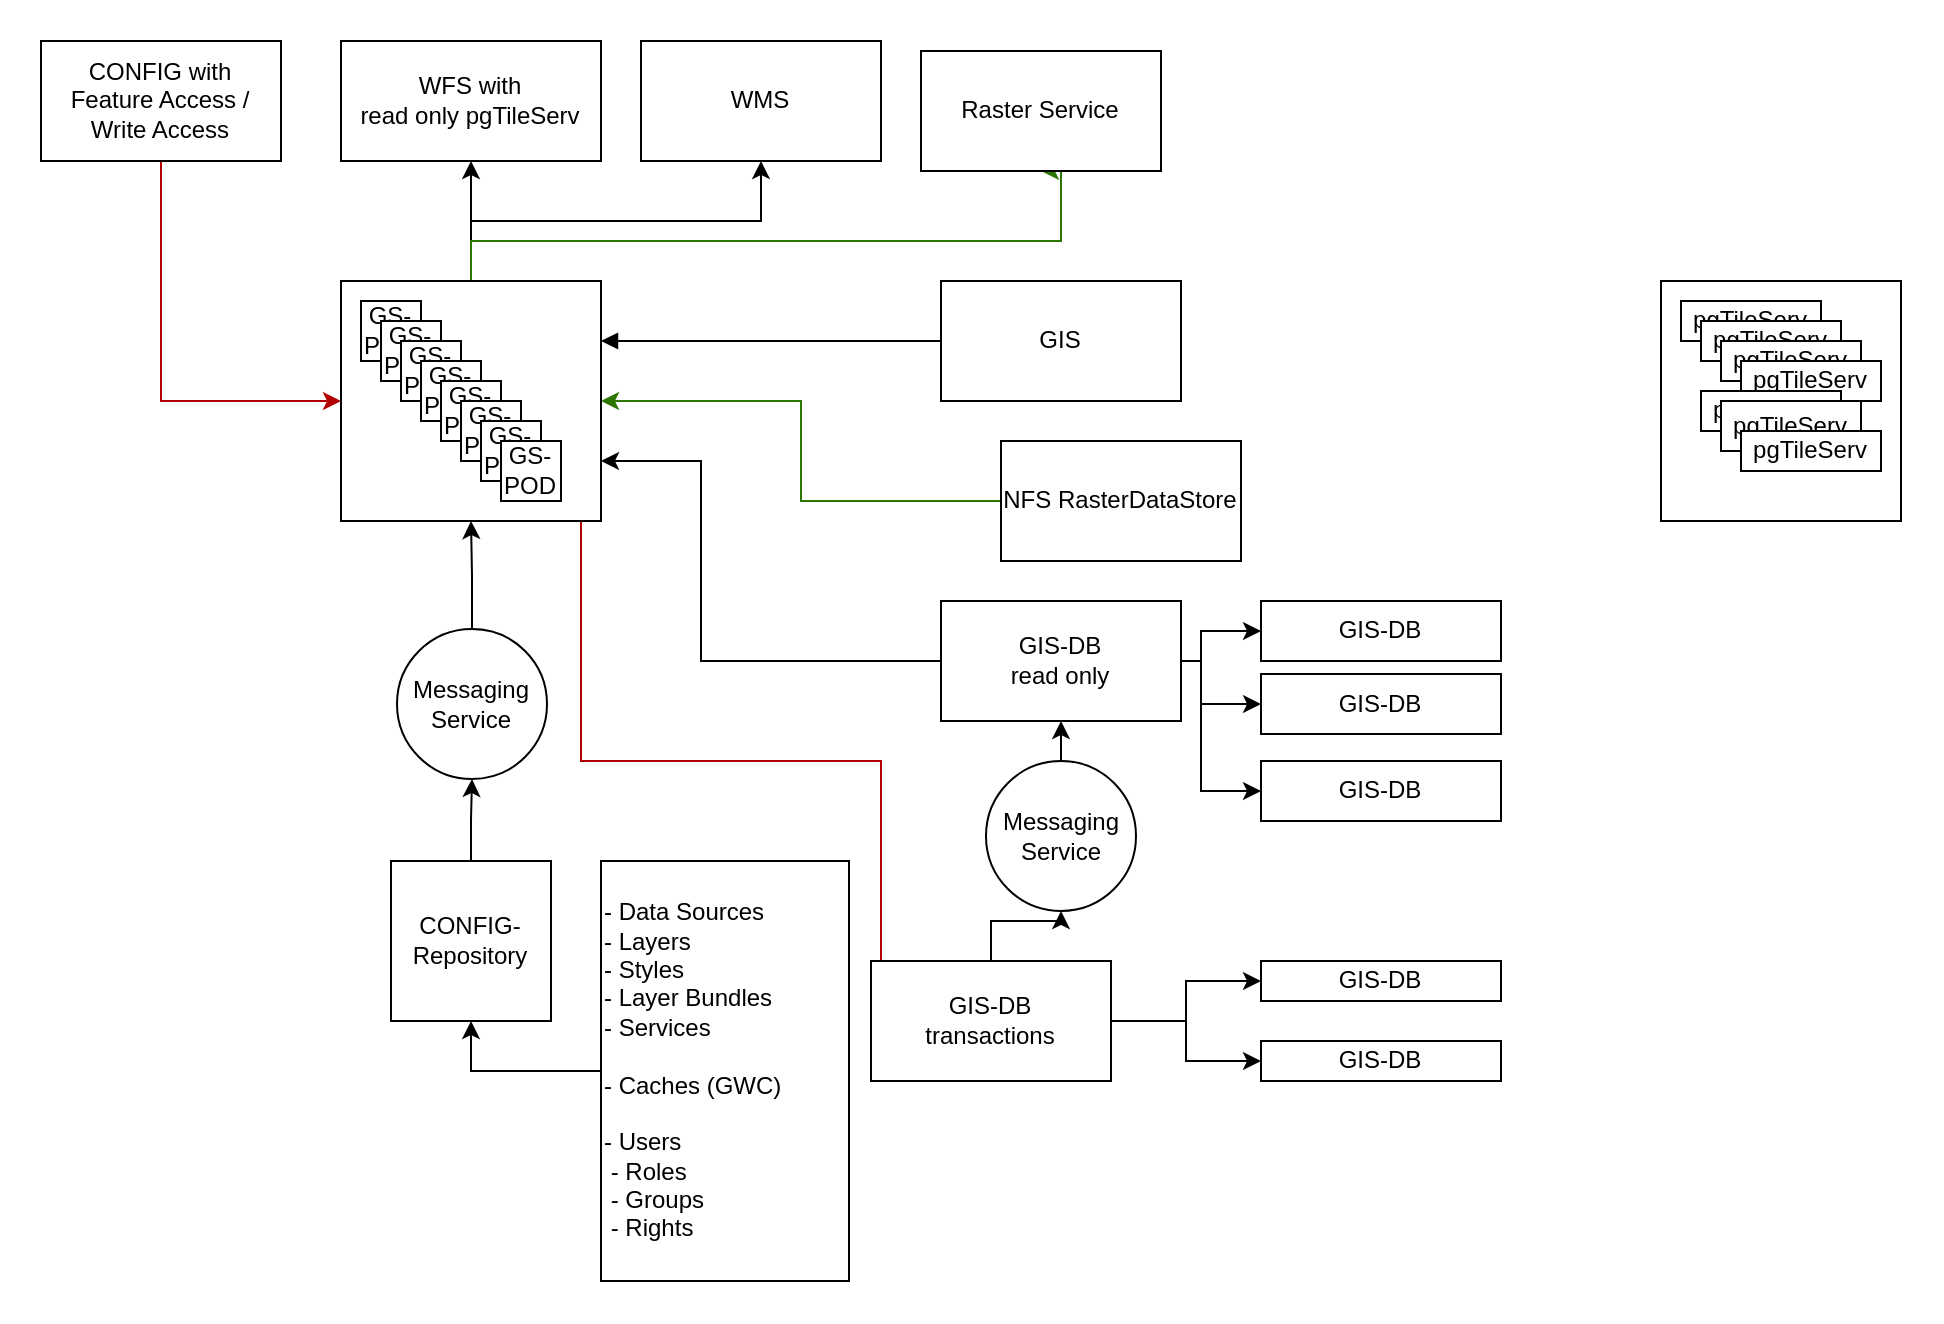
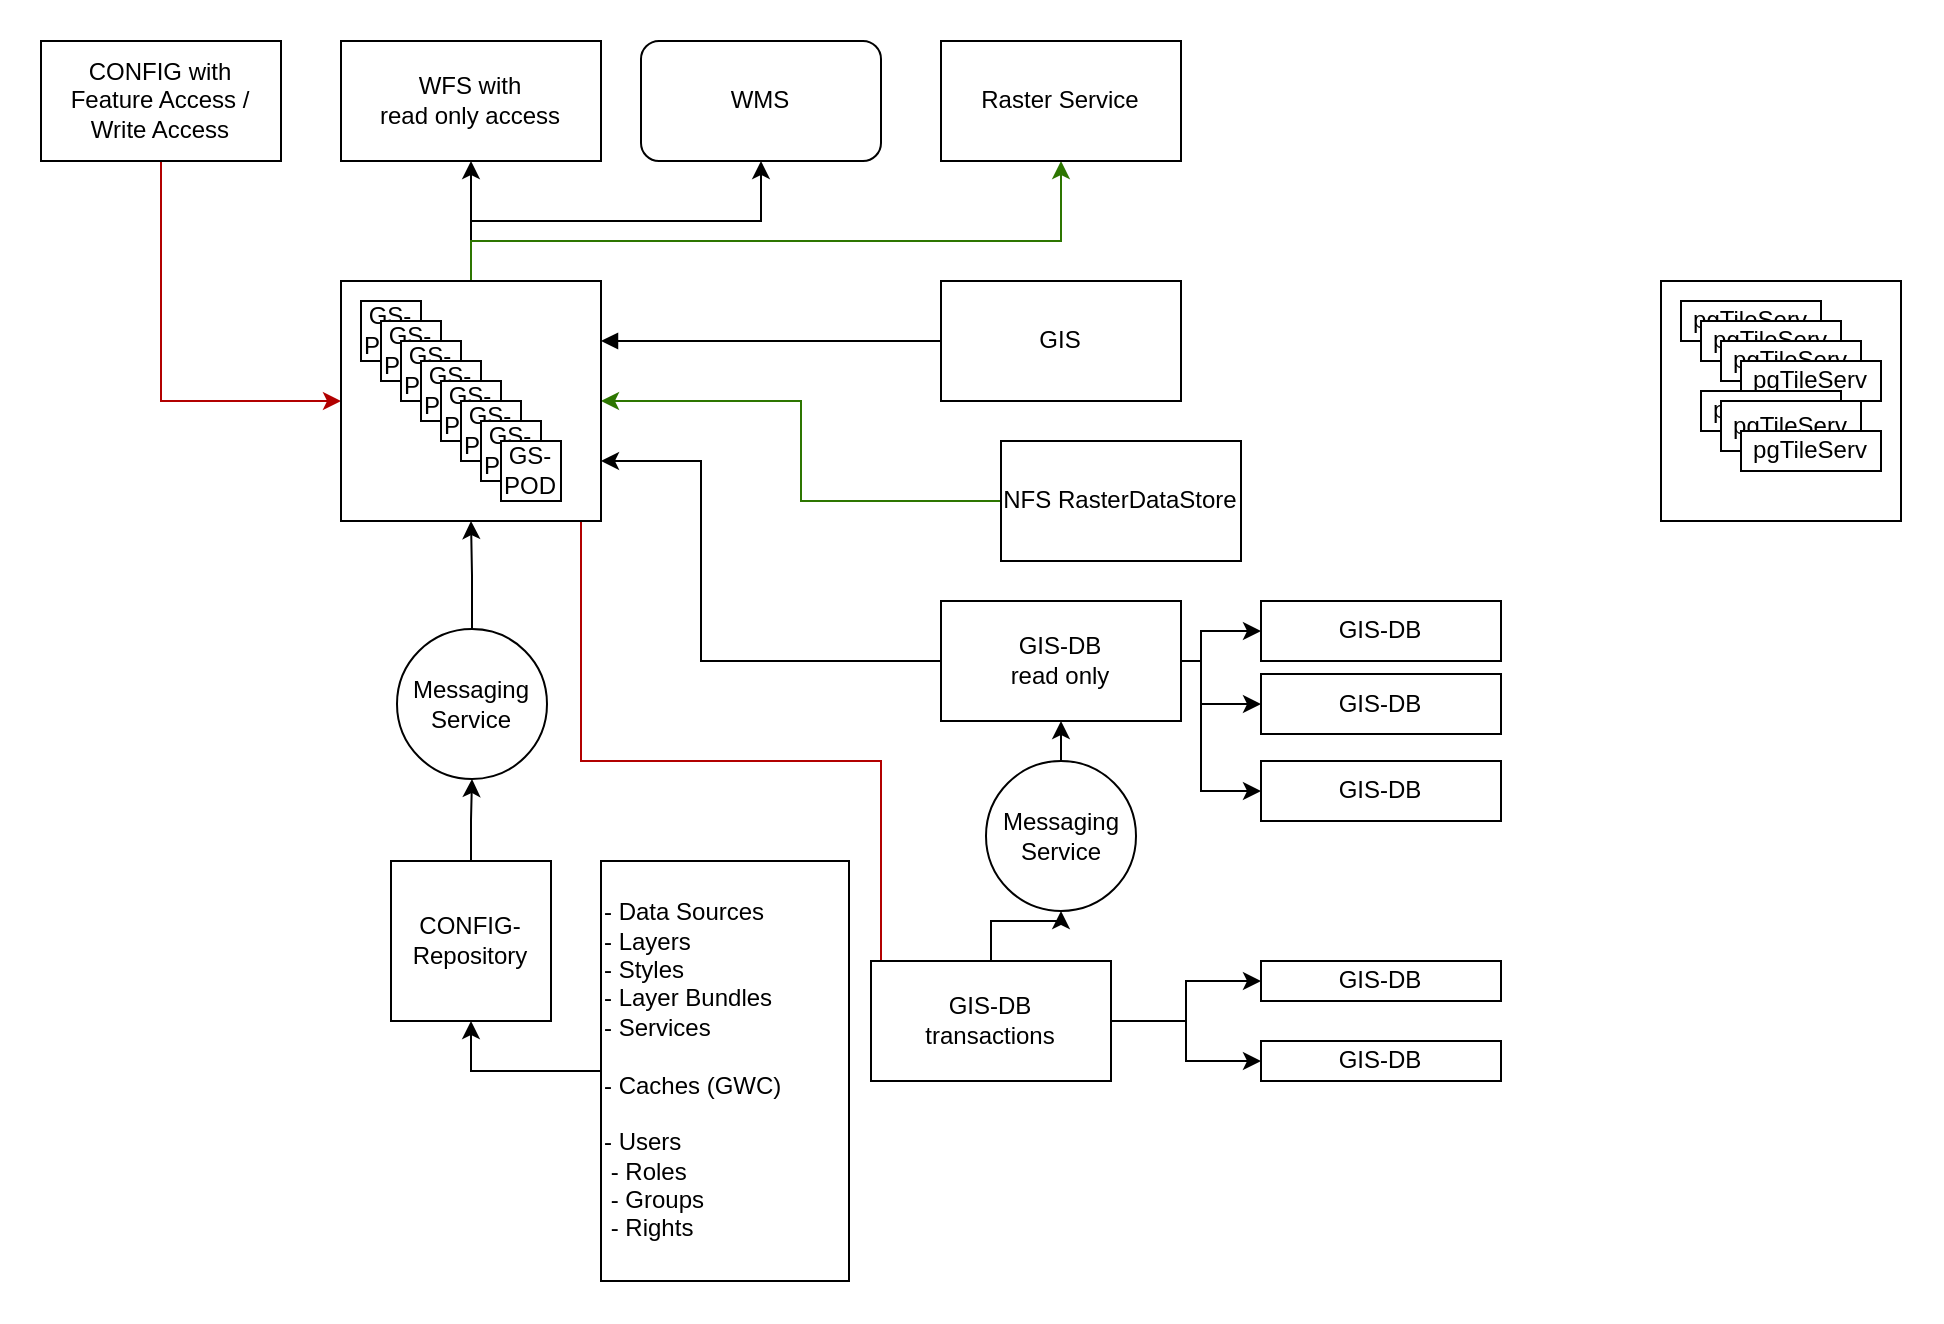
(471, 101) -> (471, 101)
(761, 101) -> (761, 101)
(1041, 111) -> (1061, 101)
